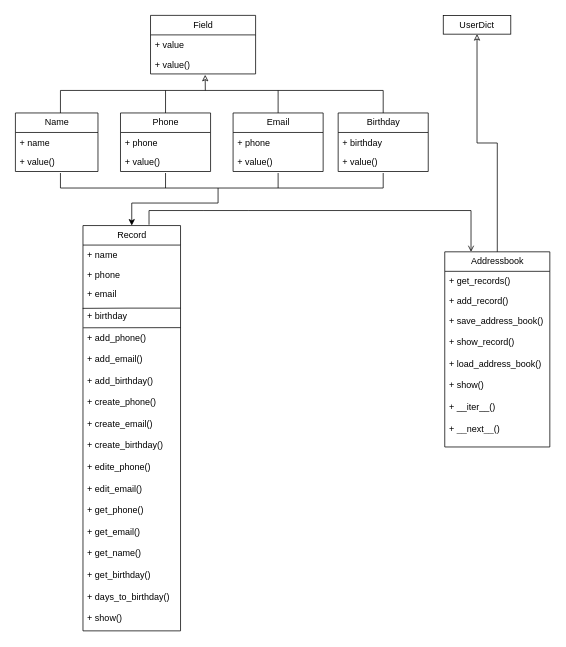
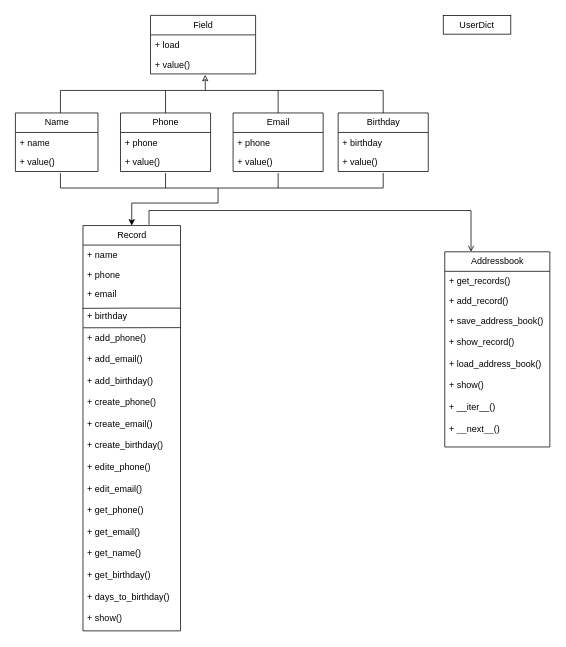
(170, 46) -> (168, 46)
(488, 143) -> none
